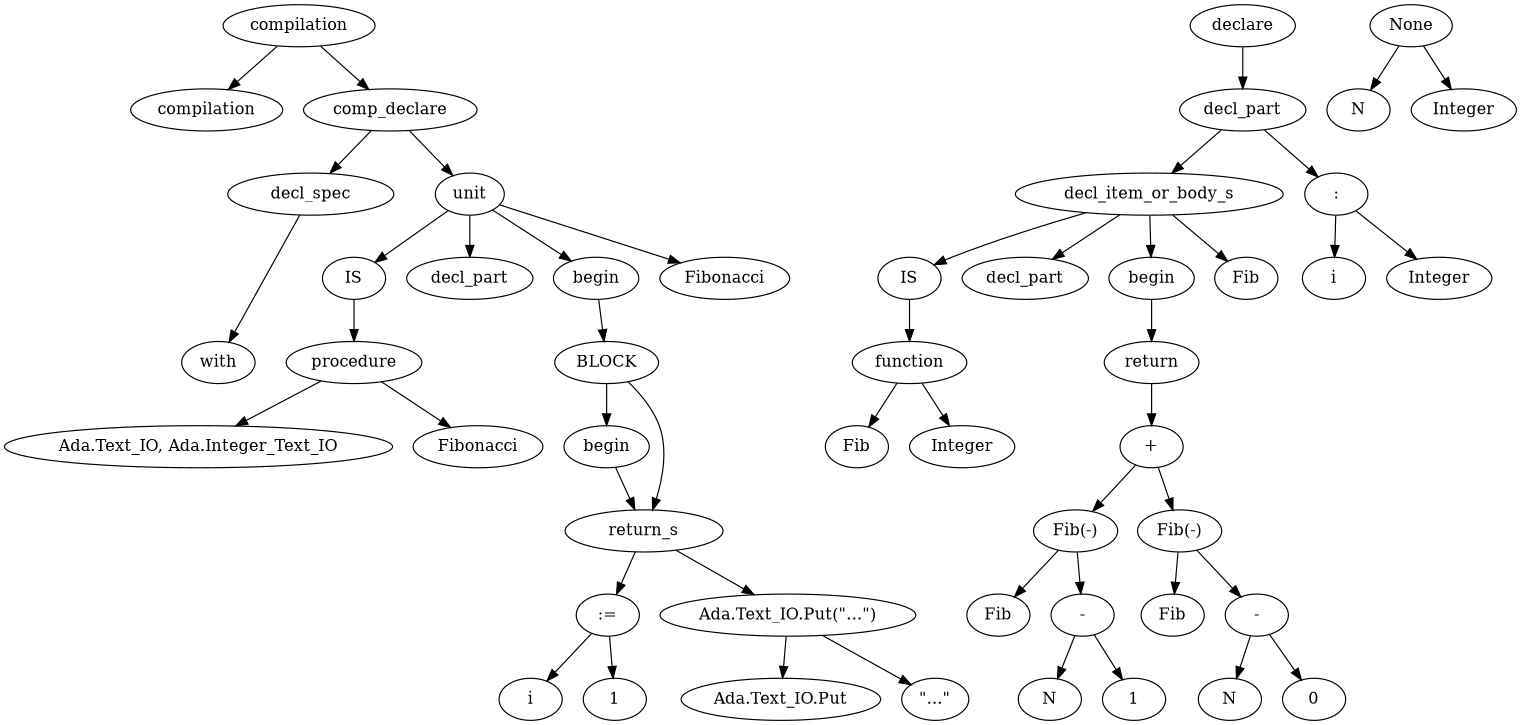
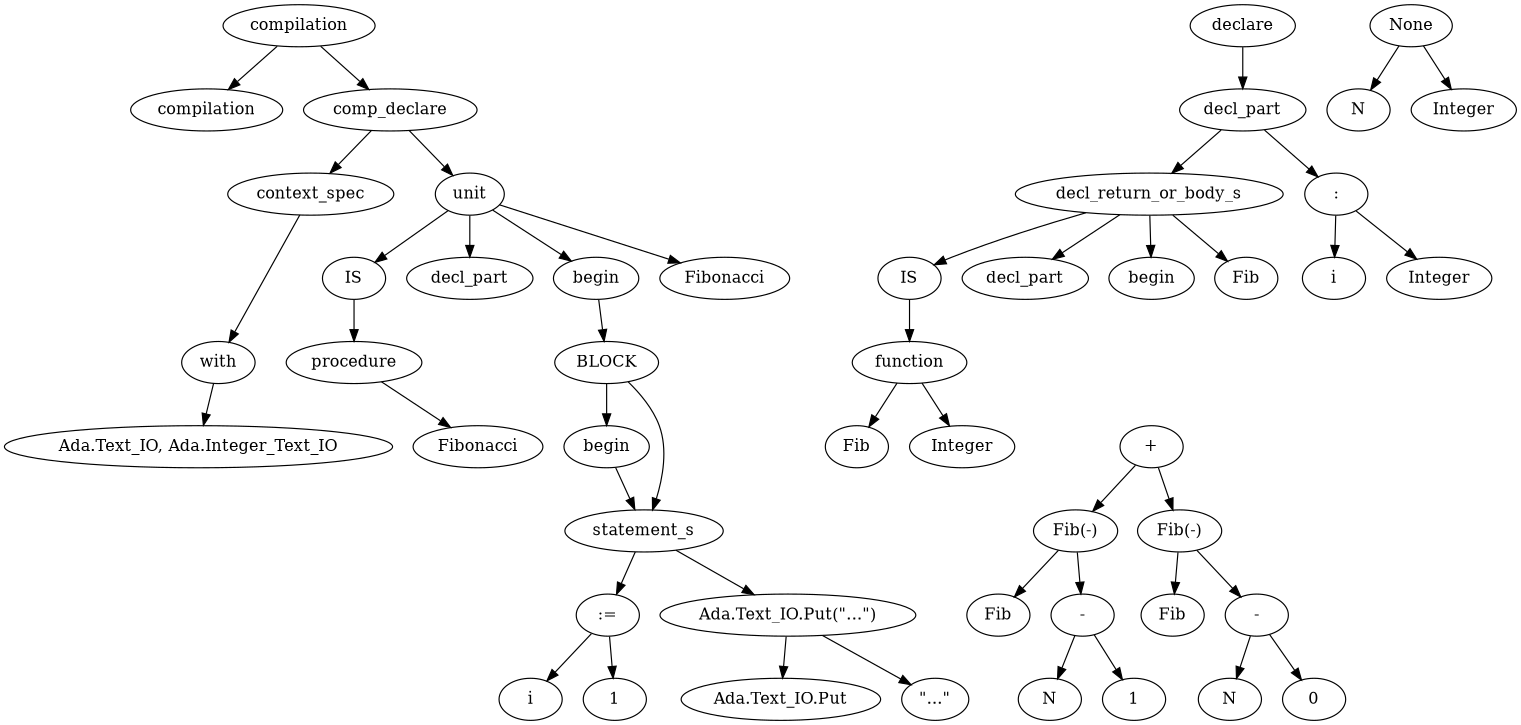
(311, 194) -> (311, 194)
(1149, 194) -> (1149, 194)
(1152, 363) -> none
(284, 401) -> (210, 399)
(644, 531) -> (644, 531)
